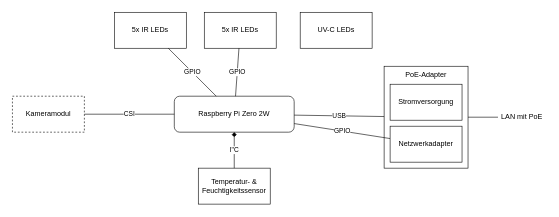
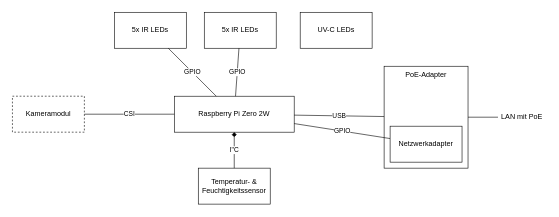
(426, 102) -> none
(234, 114) -> (234, 114)
